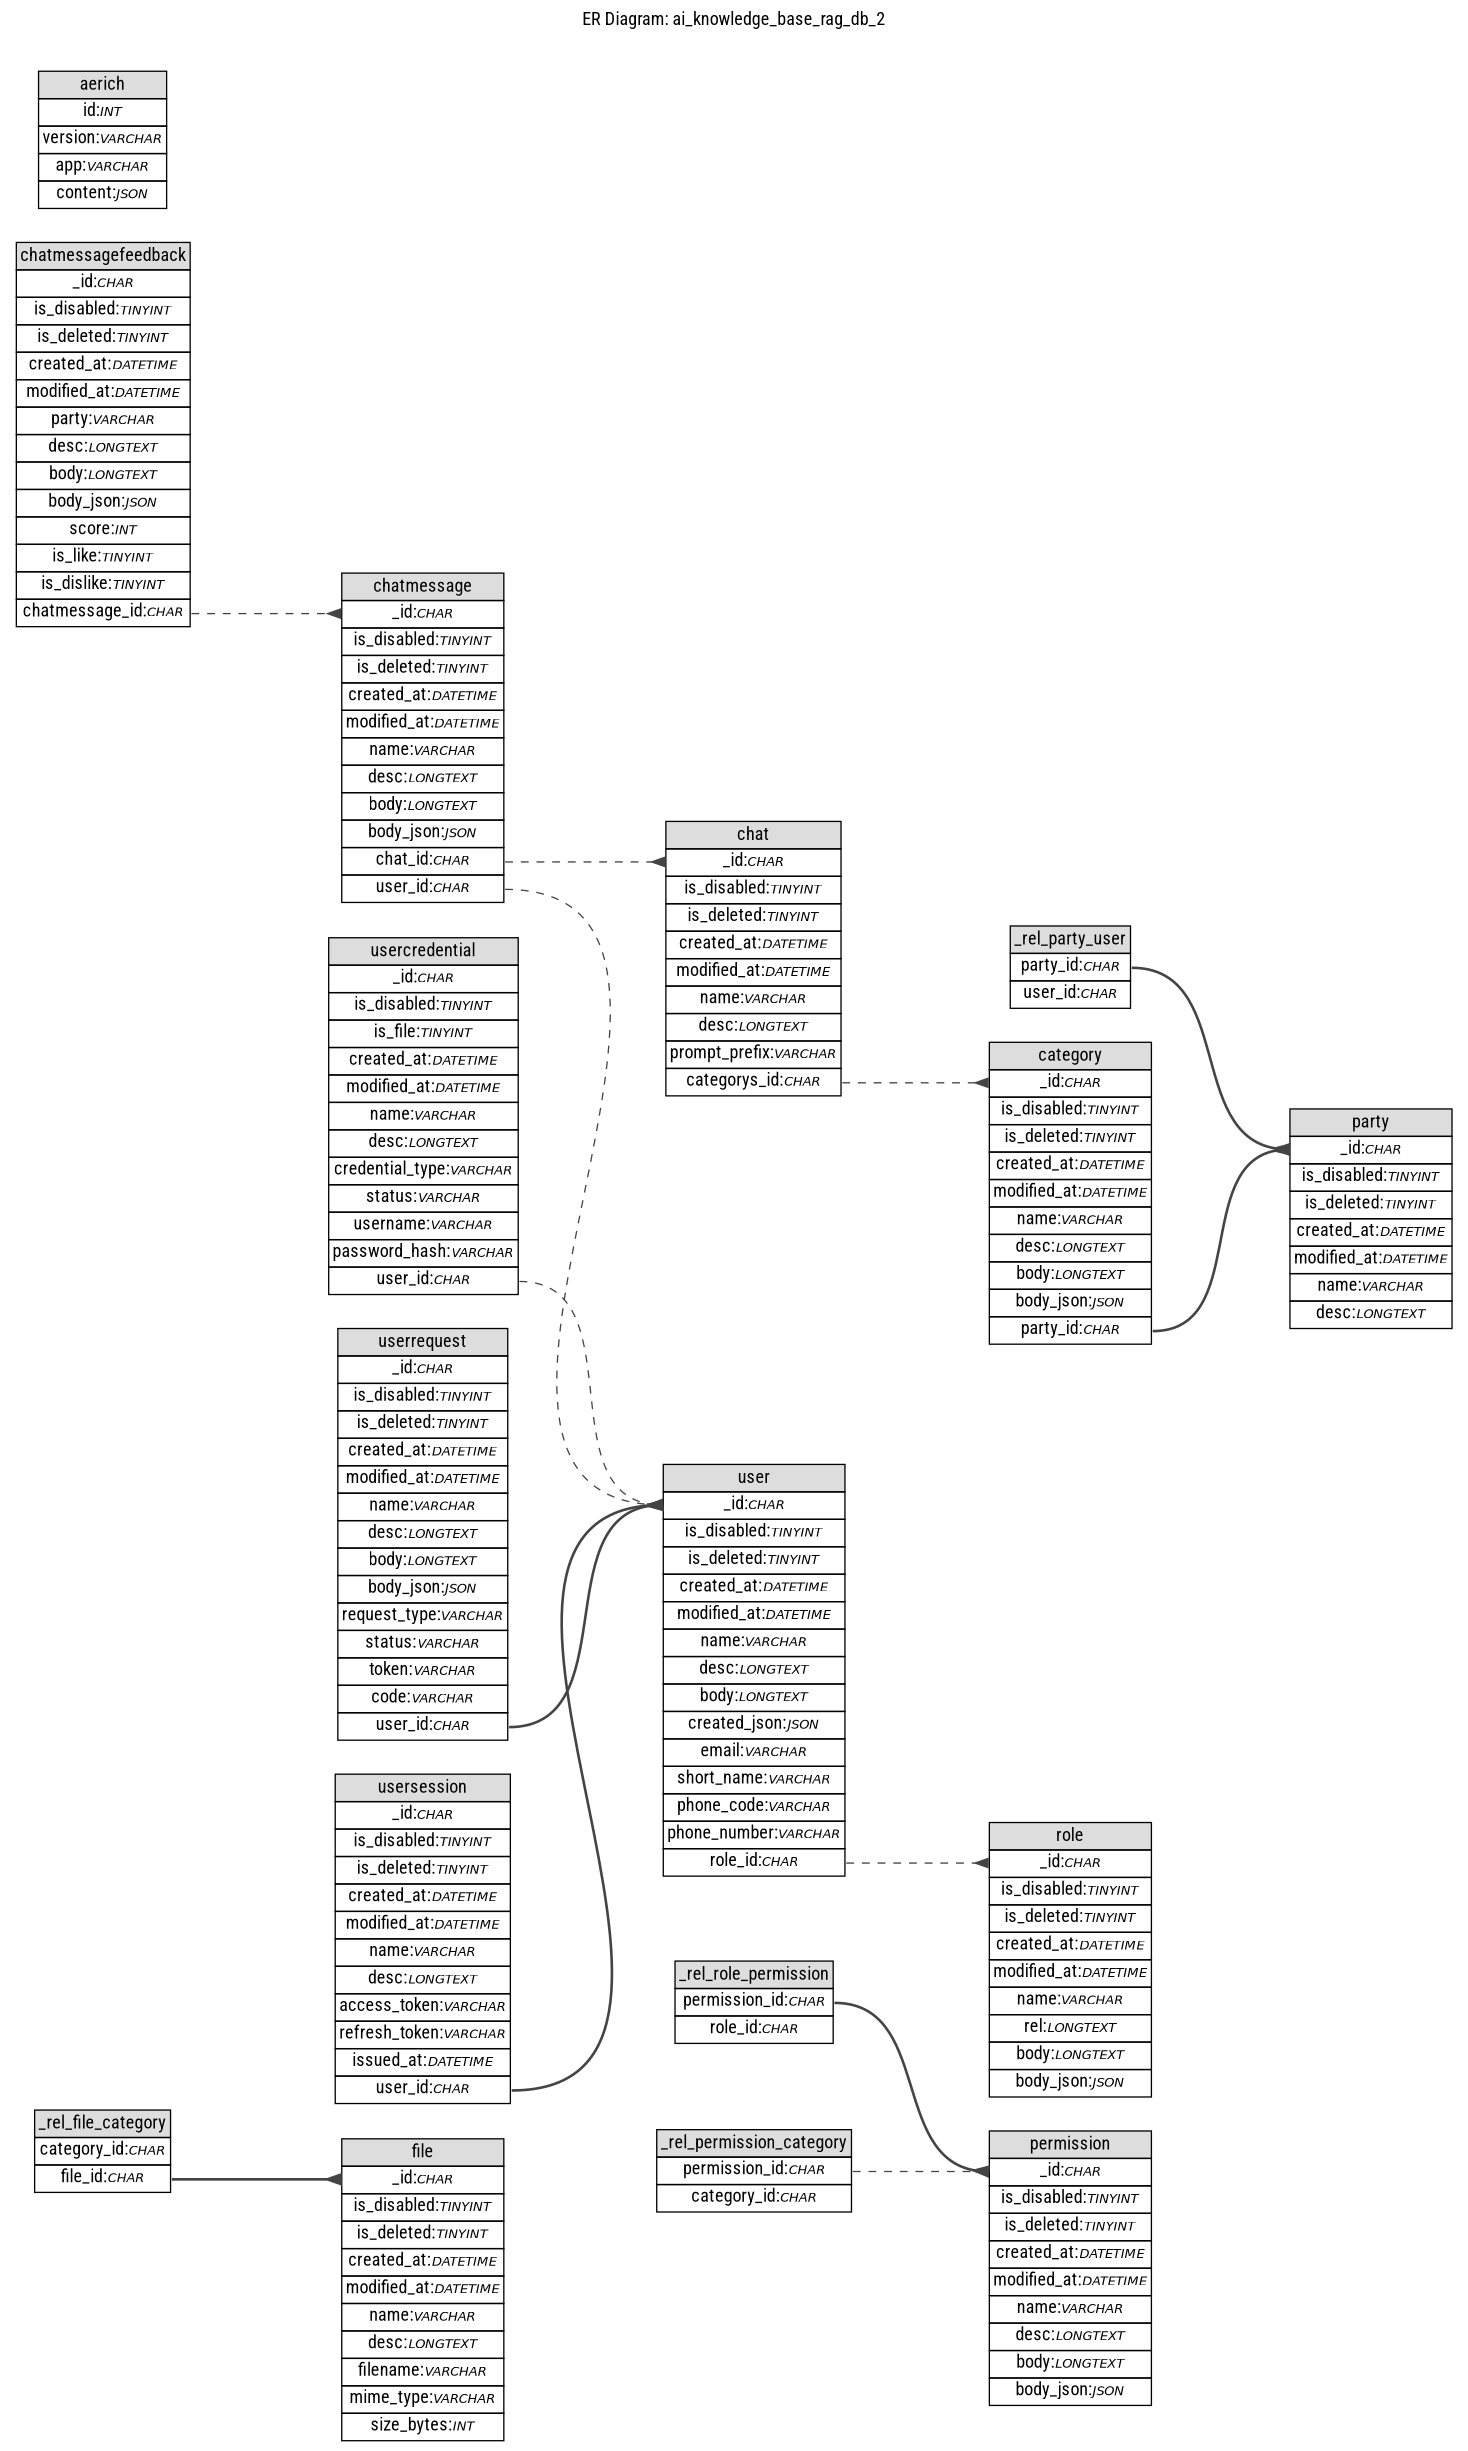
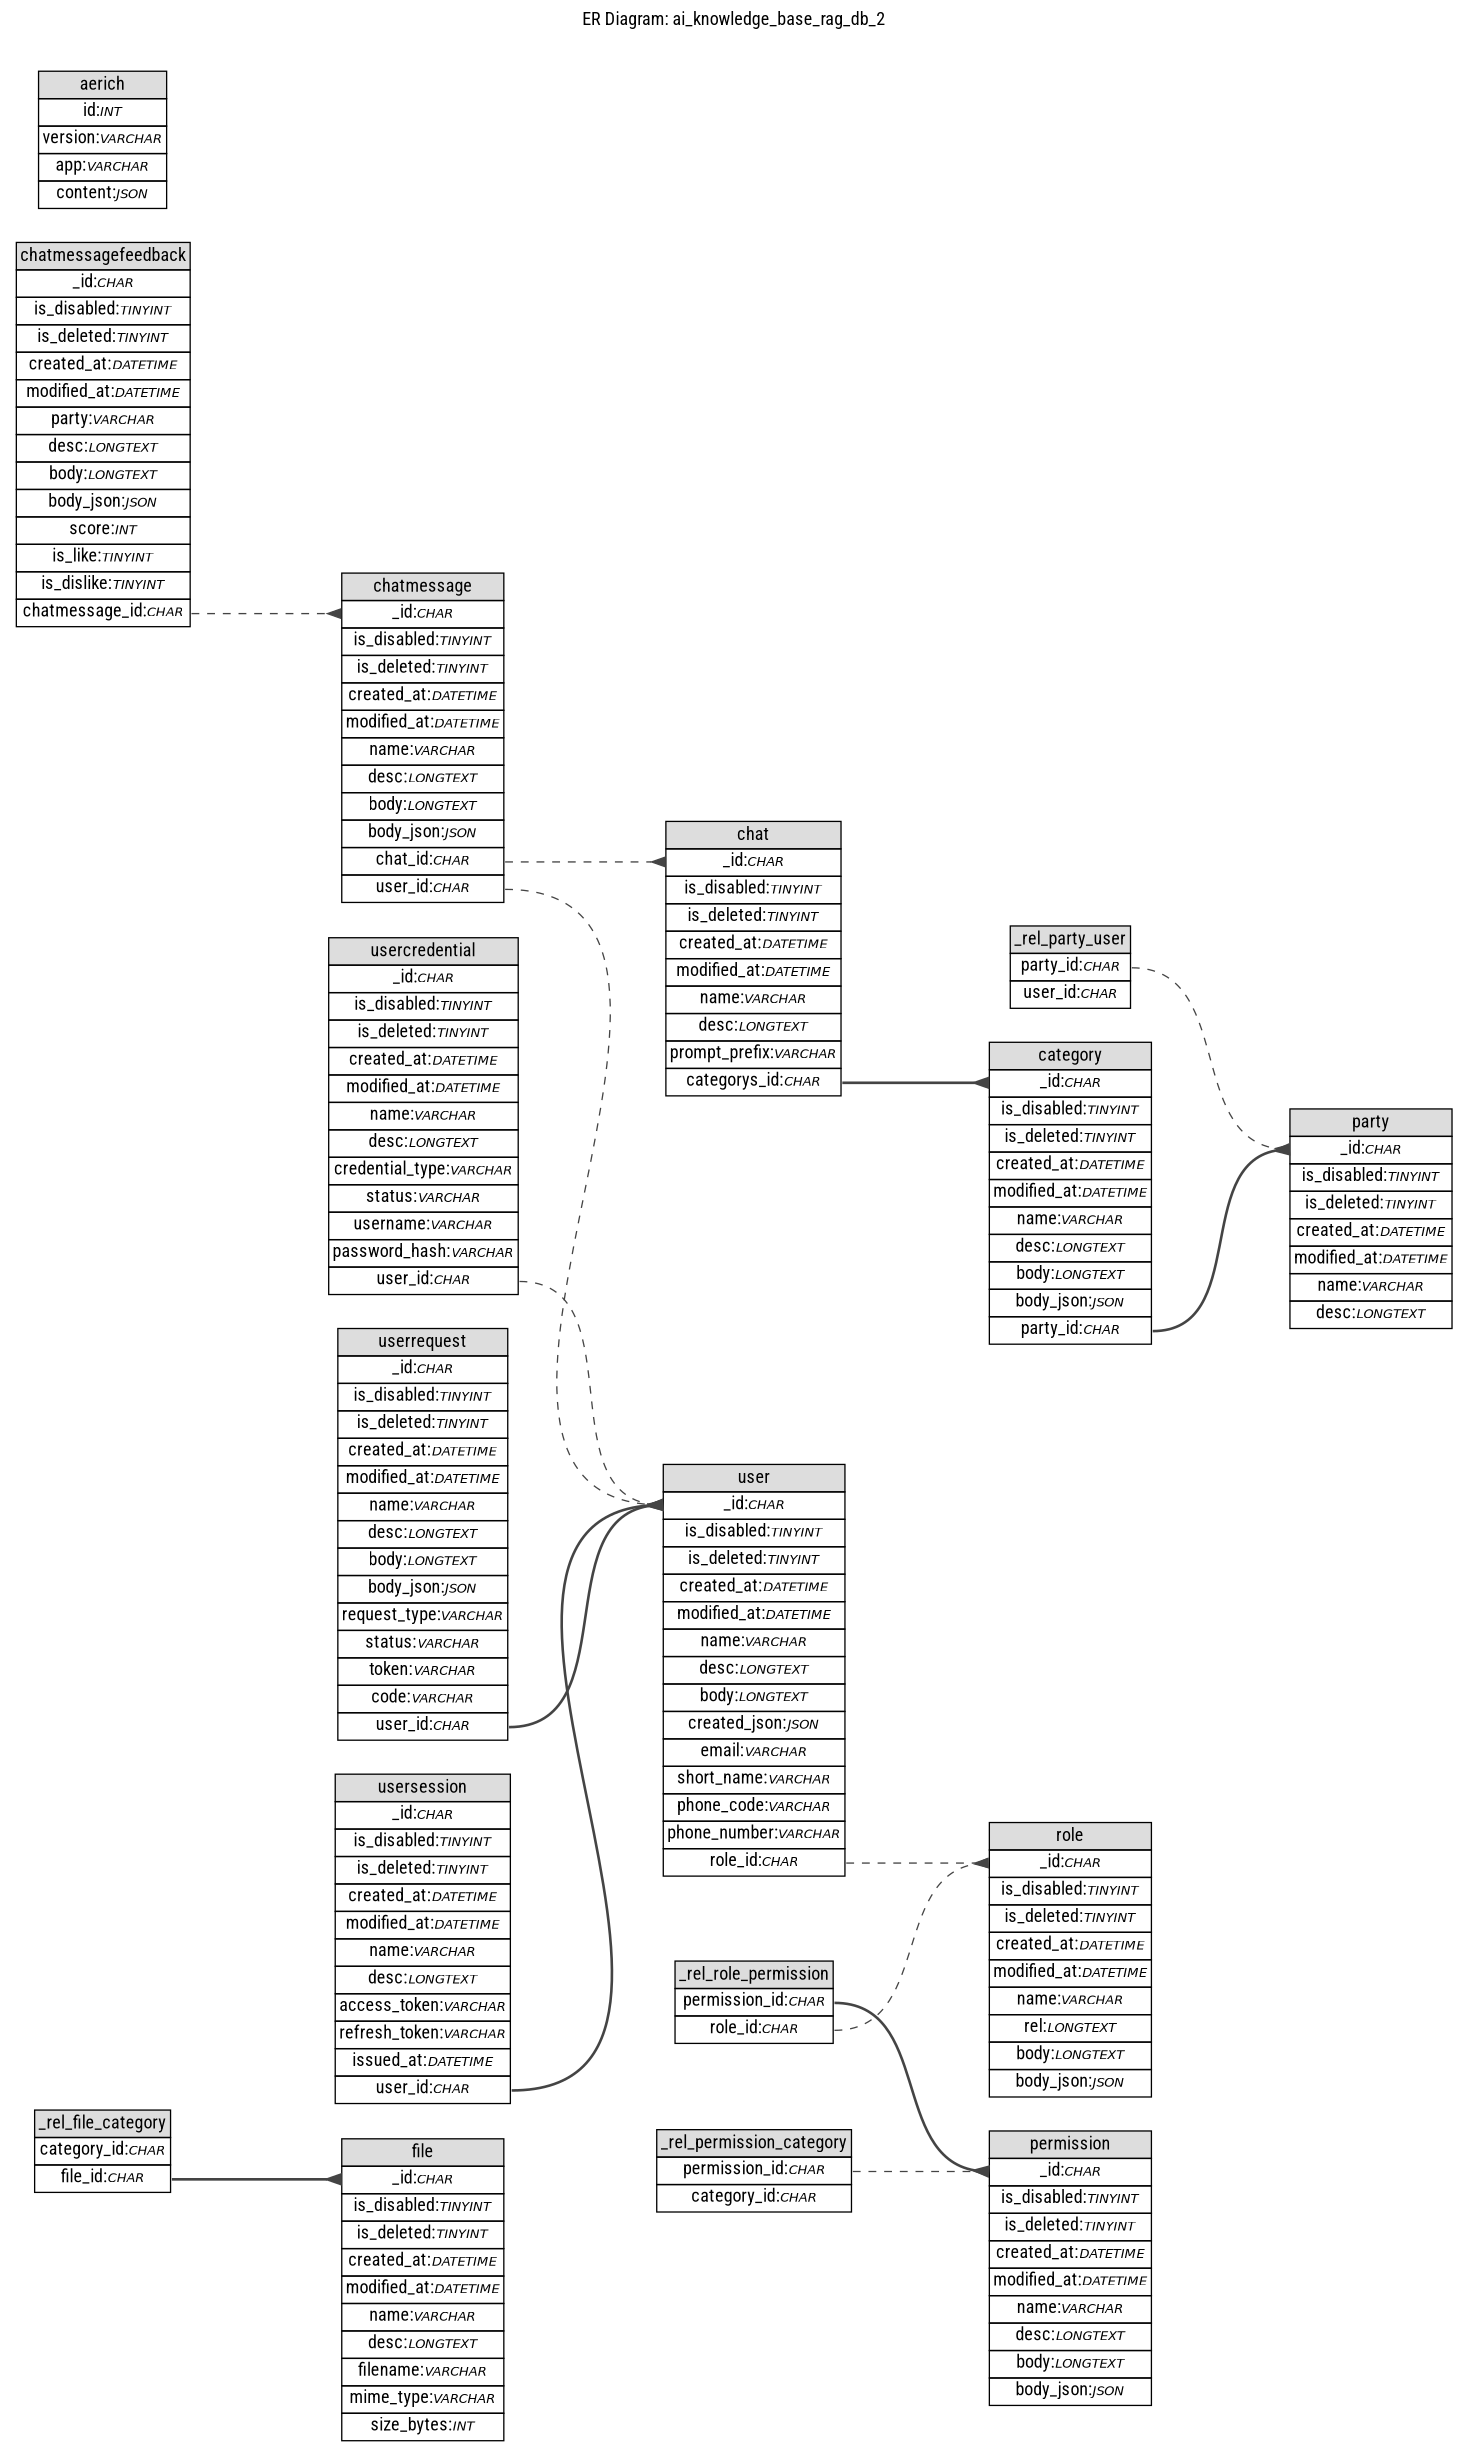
(397, 1032) -> (397, 1032)
(1208, 1052) -> (1208, 1052)
(909, 1083) -> (909, 1083)
none -> (909, 1953)
